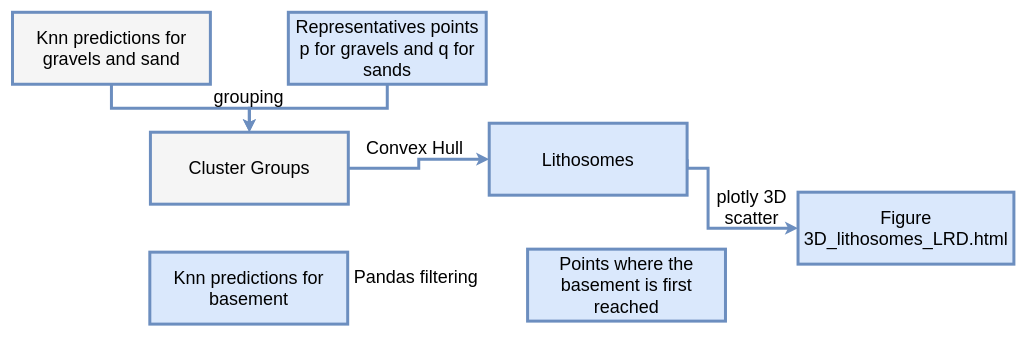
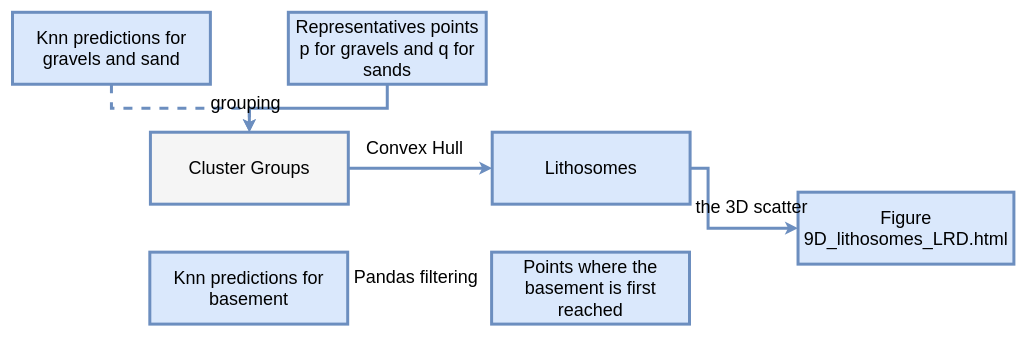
(111, 48) -> (111, 48)
(249, 96) -> (246, 102)
(171, 108) -> (171, 108)
(588, 159) -> (591, 168)
(752, 207) -> (752, 207)
(906, 228) -> (906, 228)
(627, 285) -> (591, 288)
